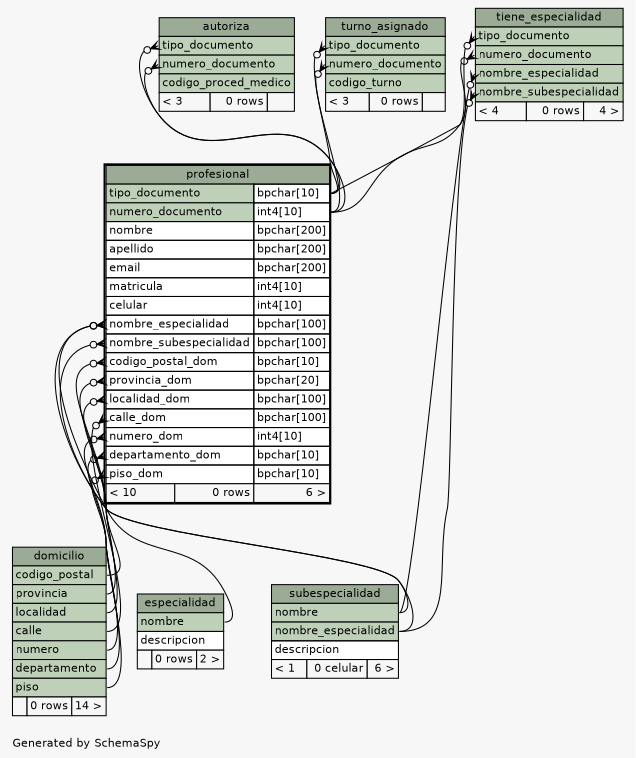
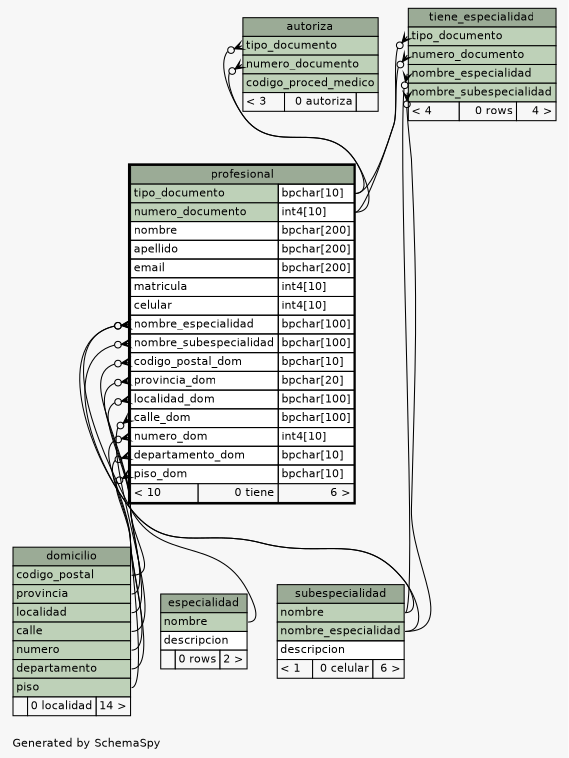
(385, 64) -> none
(245, 101) -> (324, 101)
(231, 493) -> (255, 493)
(49, 706) -> (62, 706)
